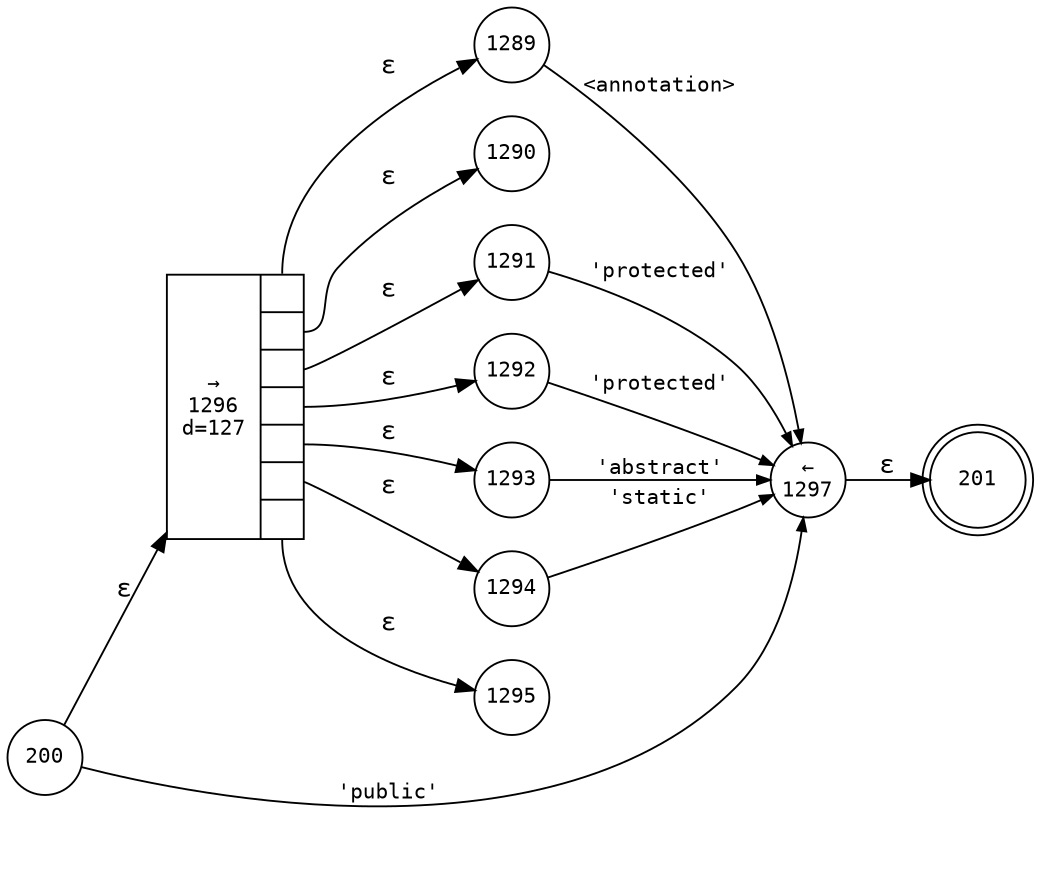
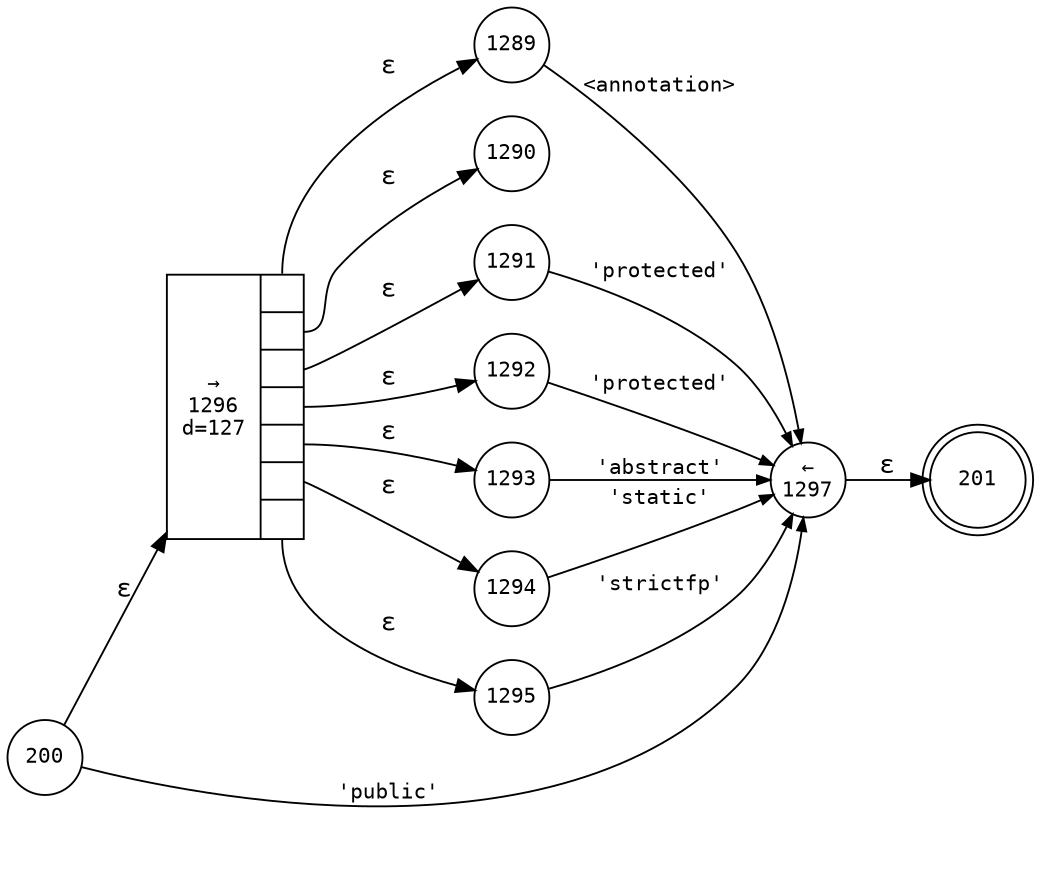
none -> (686, 632)
